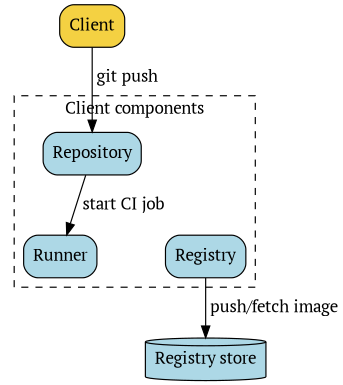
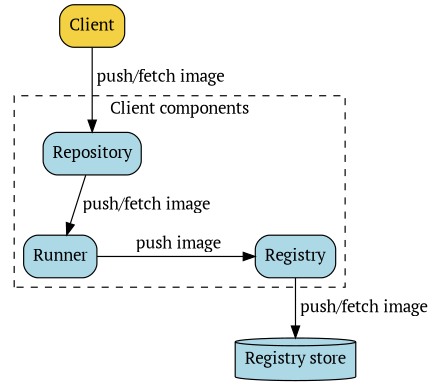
(125, 77) -> (158, 77)
(121, 205) -> (144, 205)
none -> (170, 256)
